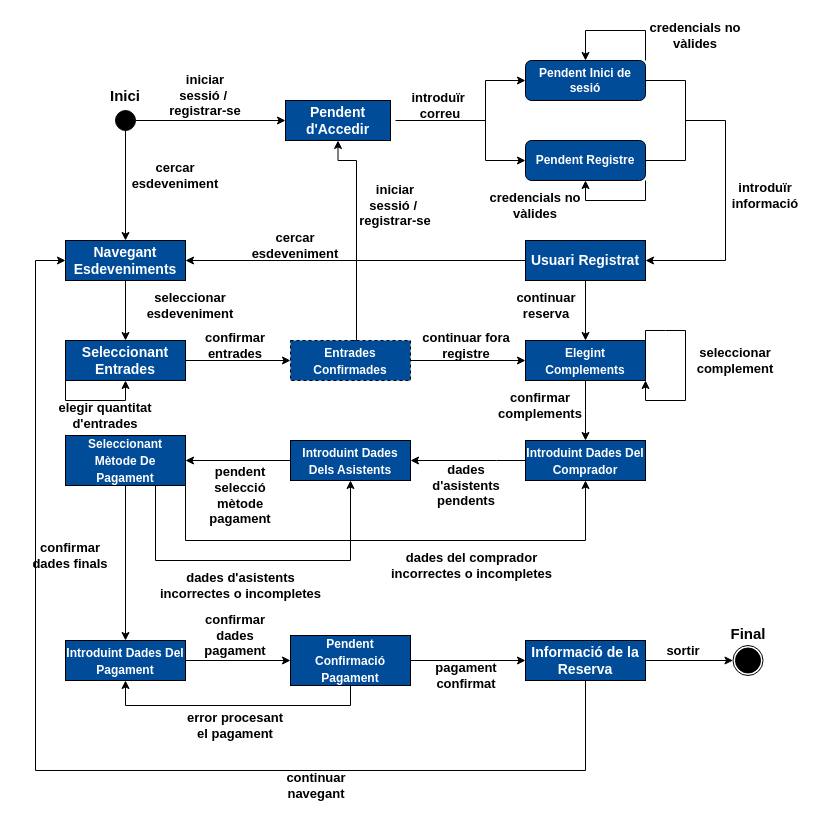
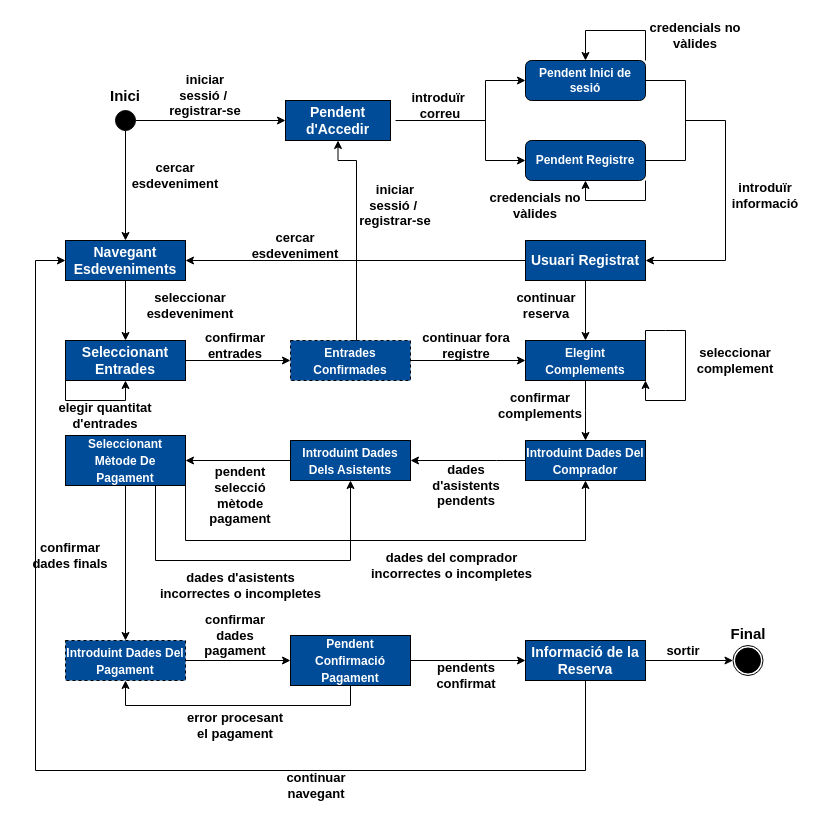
(472, 566) -> (452, 566)
(126, 661) -> (126, 661)
(467, 676) -> (467, 676)
